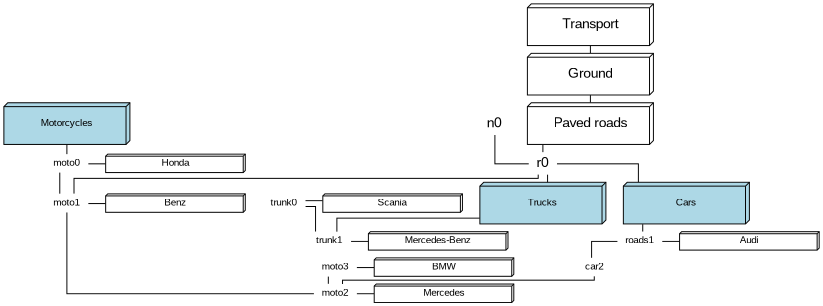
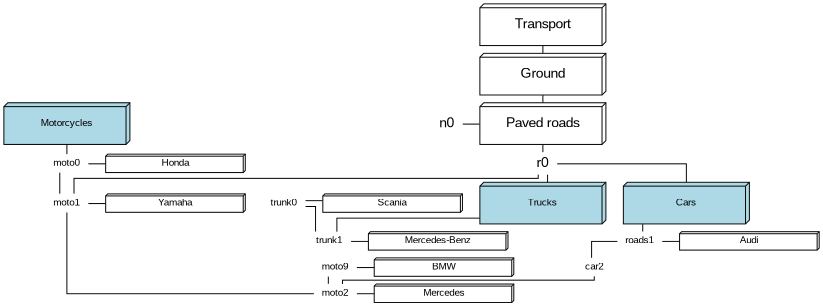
(497, 164) -> (471, 124)
(175, 203) -> (175, 203)
(335, 267) -> (335, 267)
